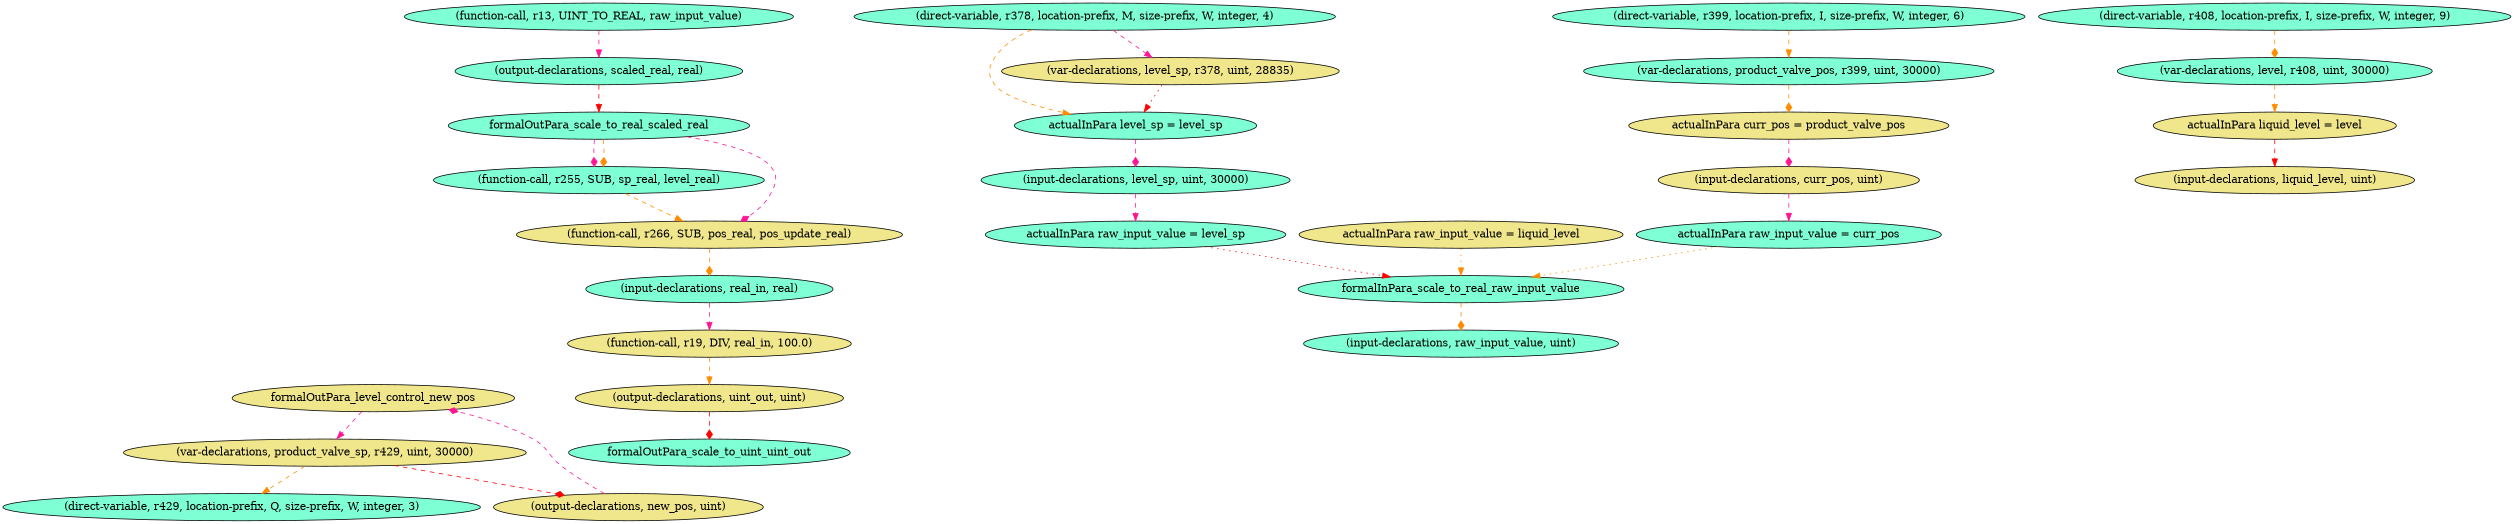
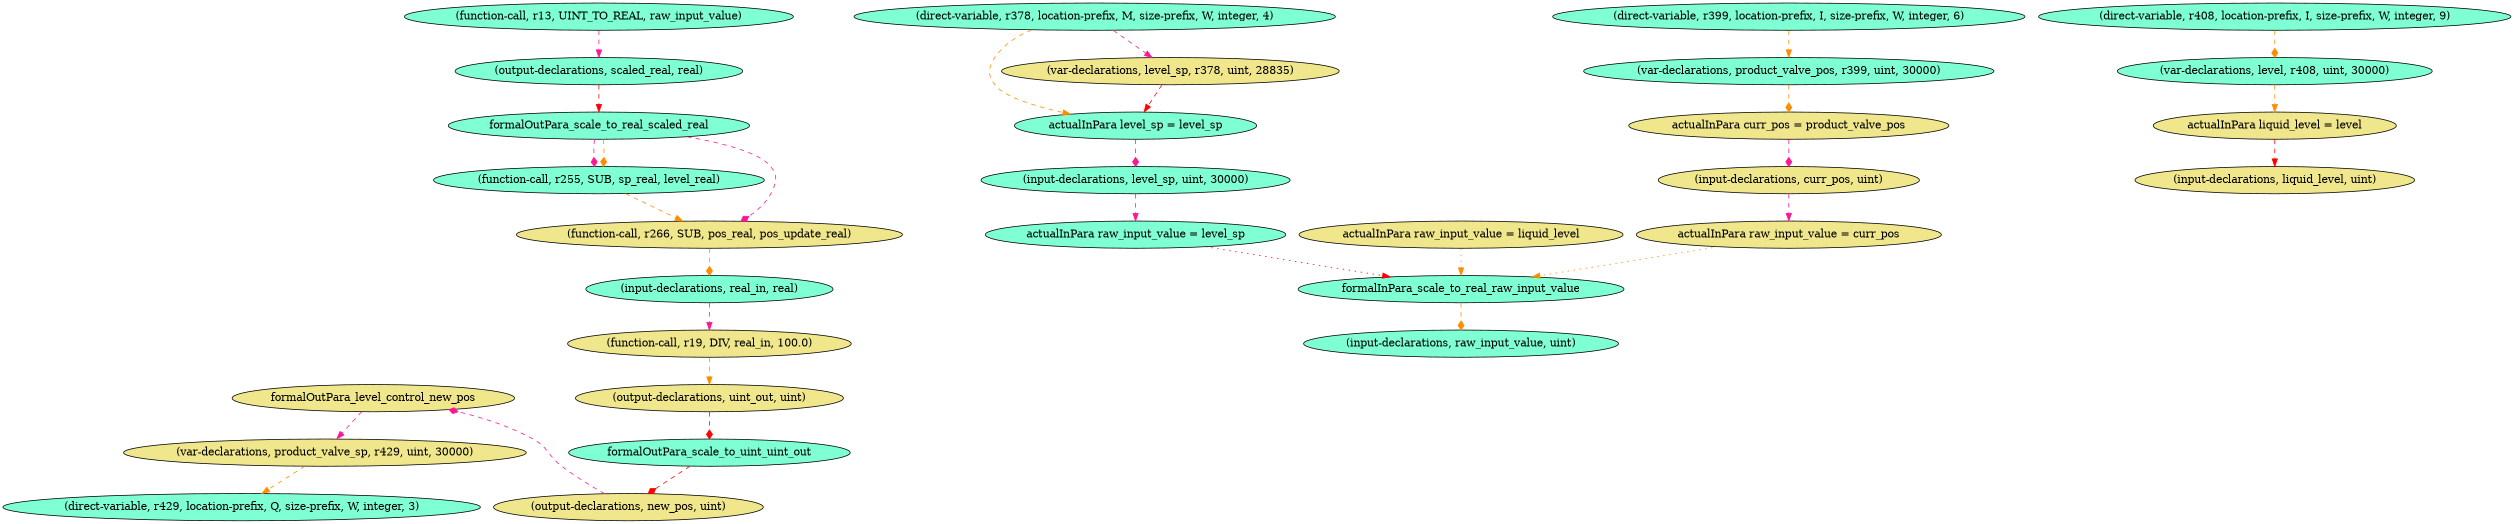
(1155, 95) -> (1155, 95)
(1789, 235) -> (1789, 235)
(475, 480) -> (673, 477)
